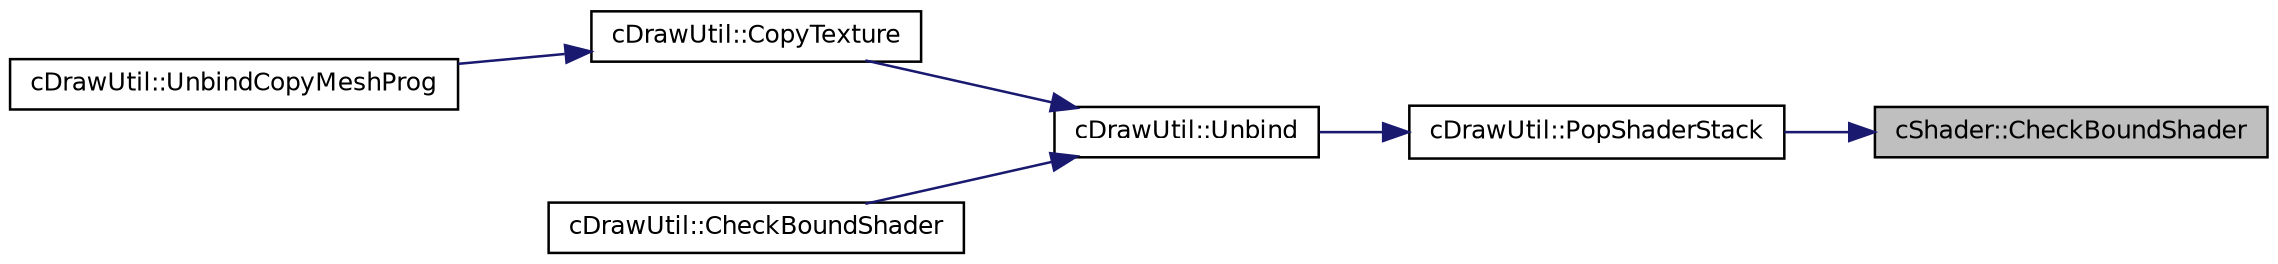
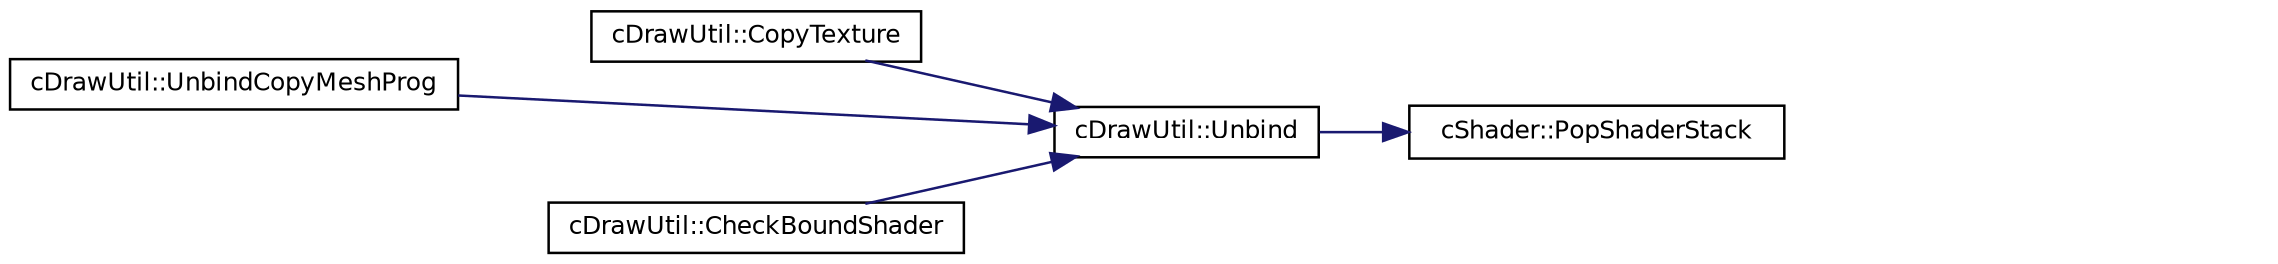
(512, 59) -> (743, 110)
(1597, 132) -> (1597, 132)
(2071, 132) -> none
